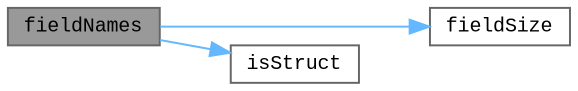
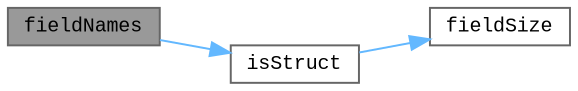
(285, 27) -> (385, 48)
